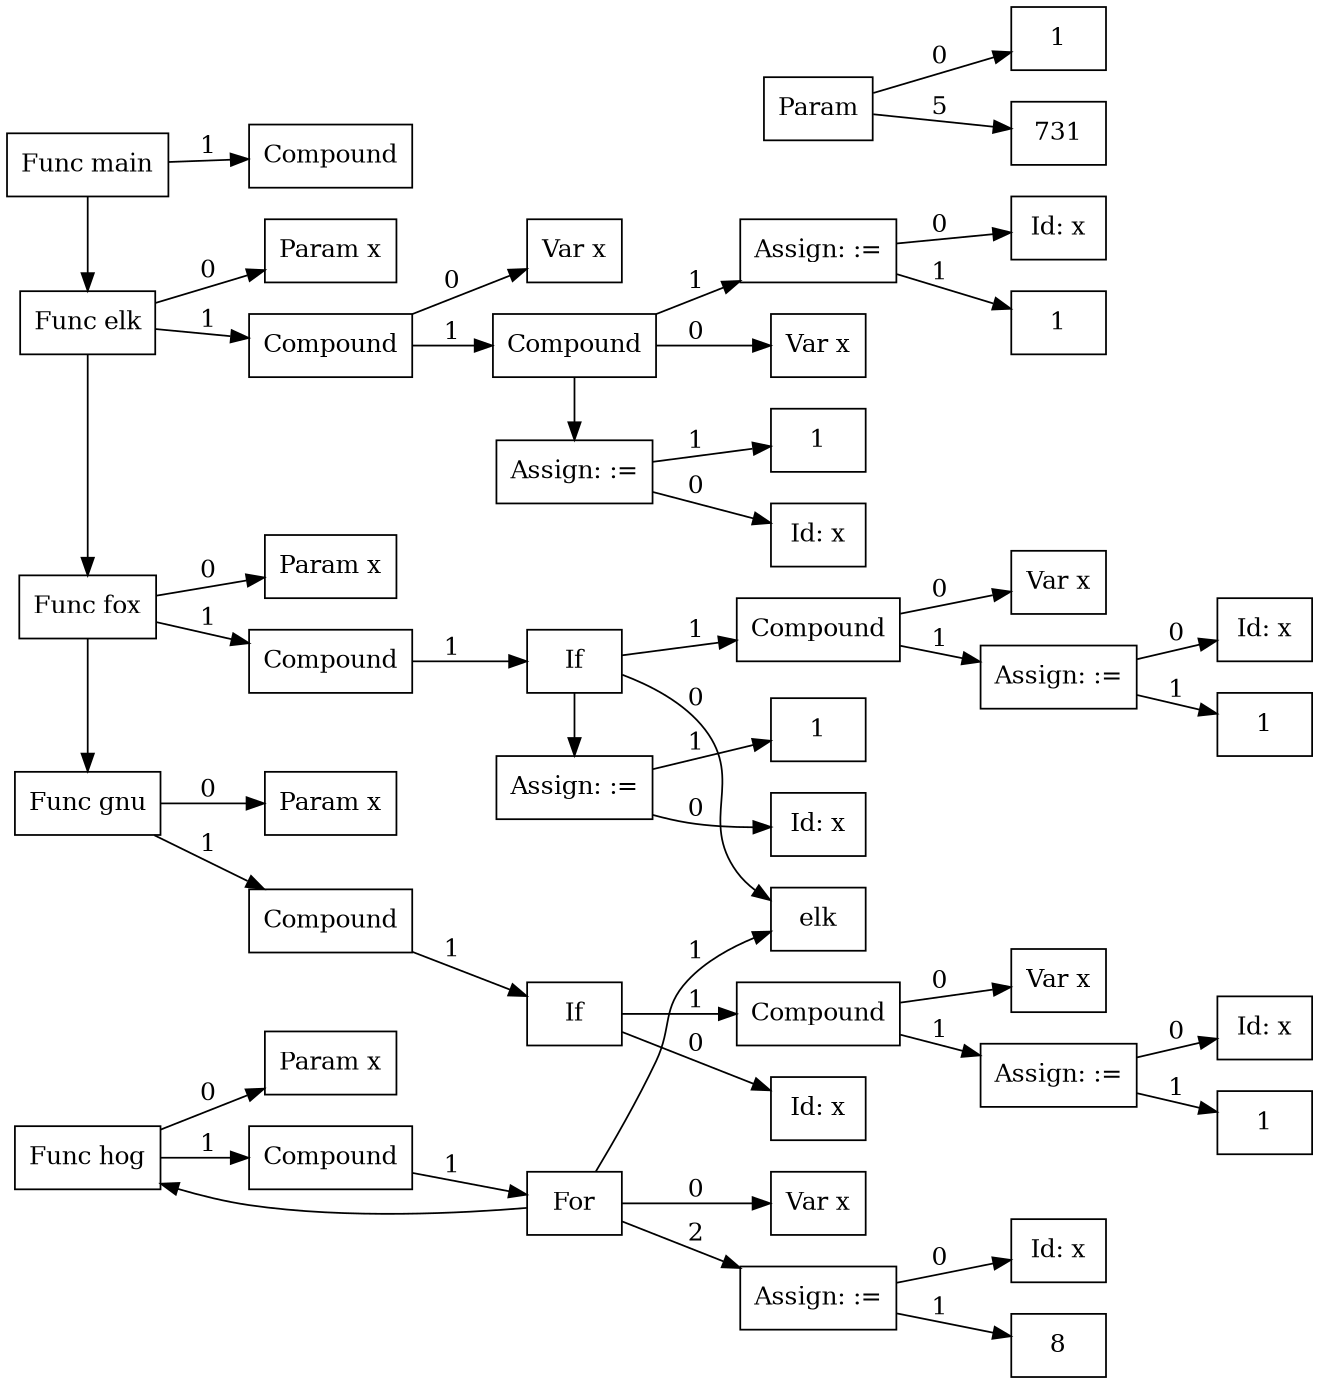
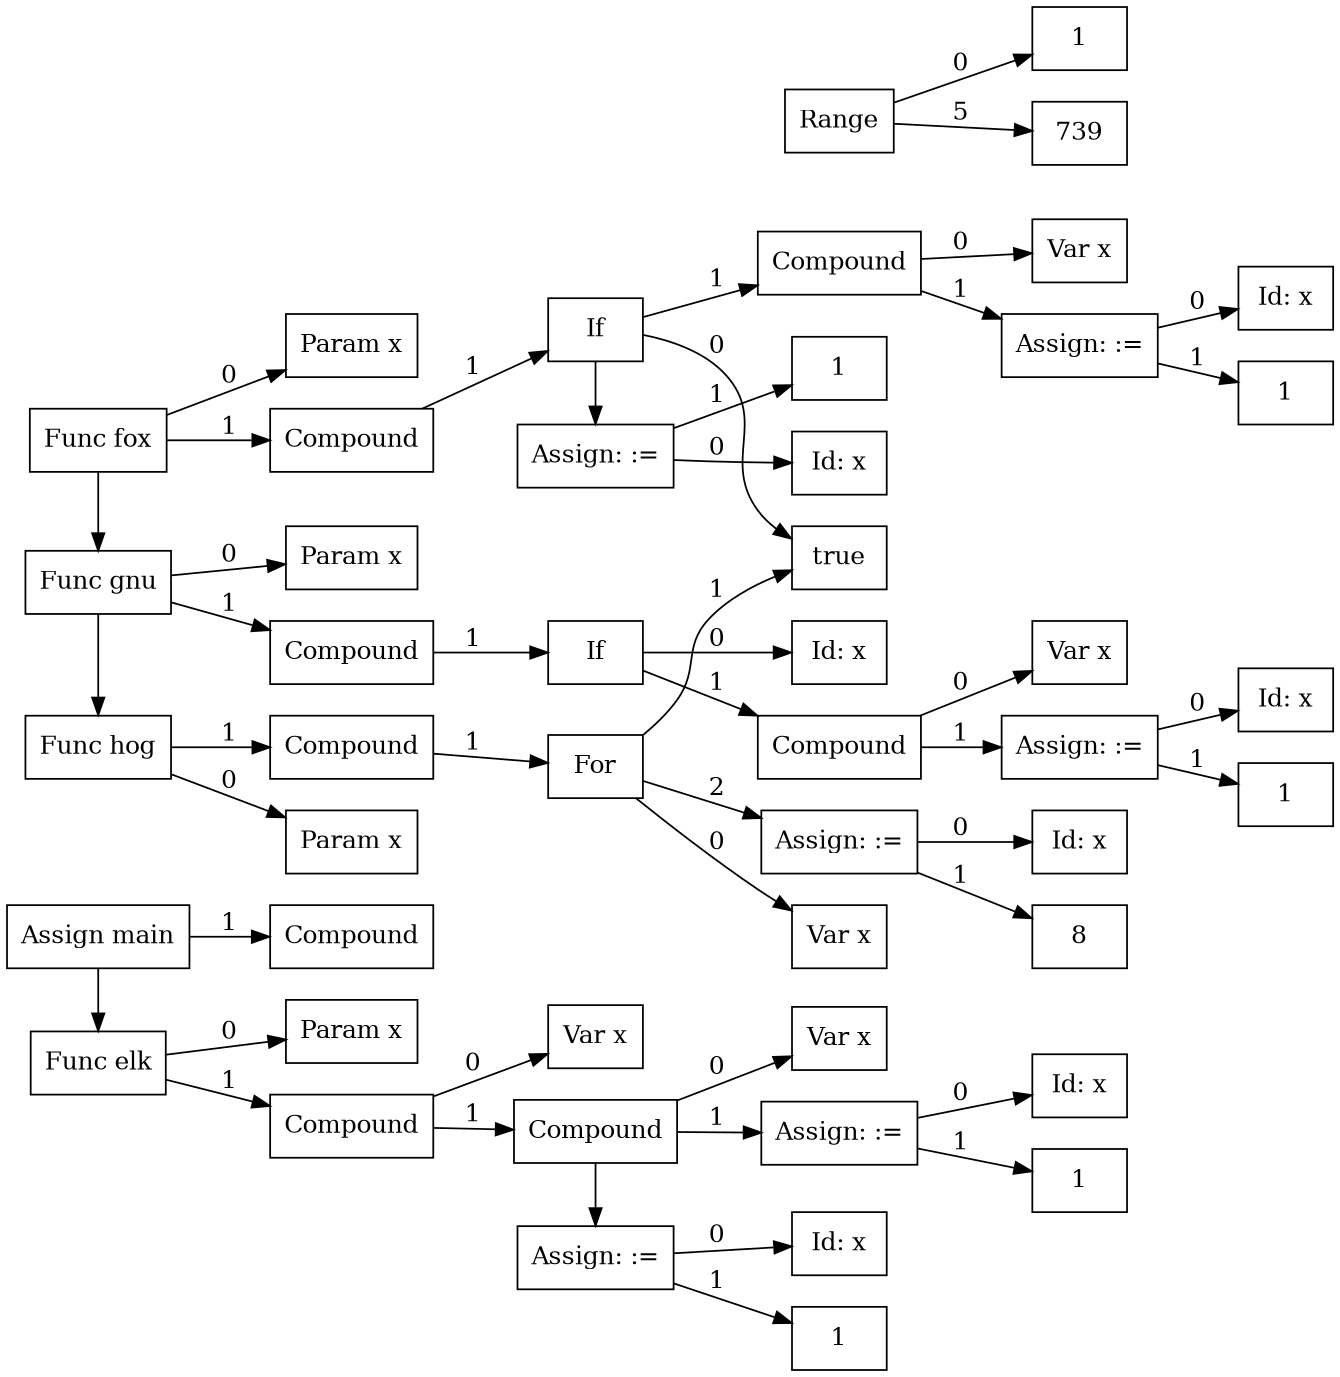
(818, 109) -> (839, 121)
(1059, 133) -> (1080, 133)
(88, 165) -> (98, 937)
(88, 456) -> none
(818, 919) -> (839, 558)
(351, 1213) -> (98, 655)
